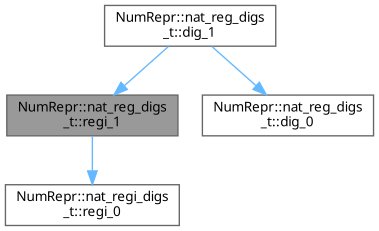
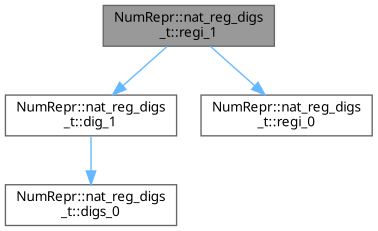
(146, 66) -> (145, 66)
(288, 115) -> (91, 205)
(92, 205) -> (287, 115)
